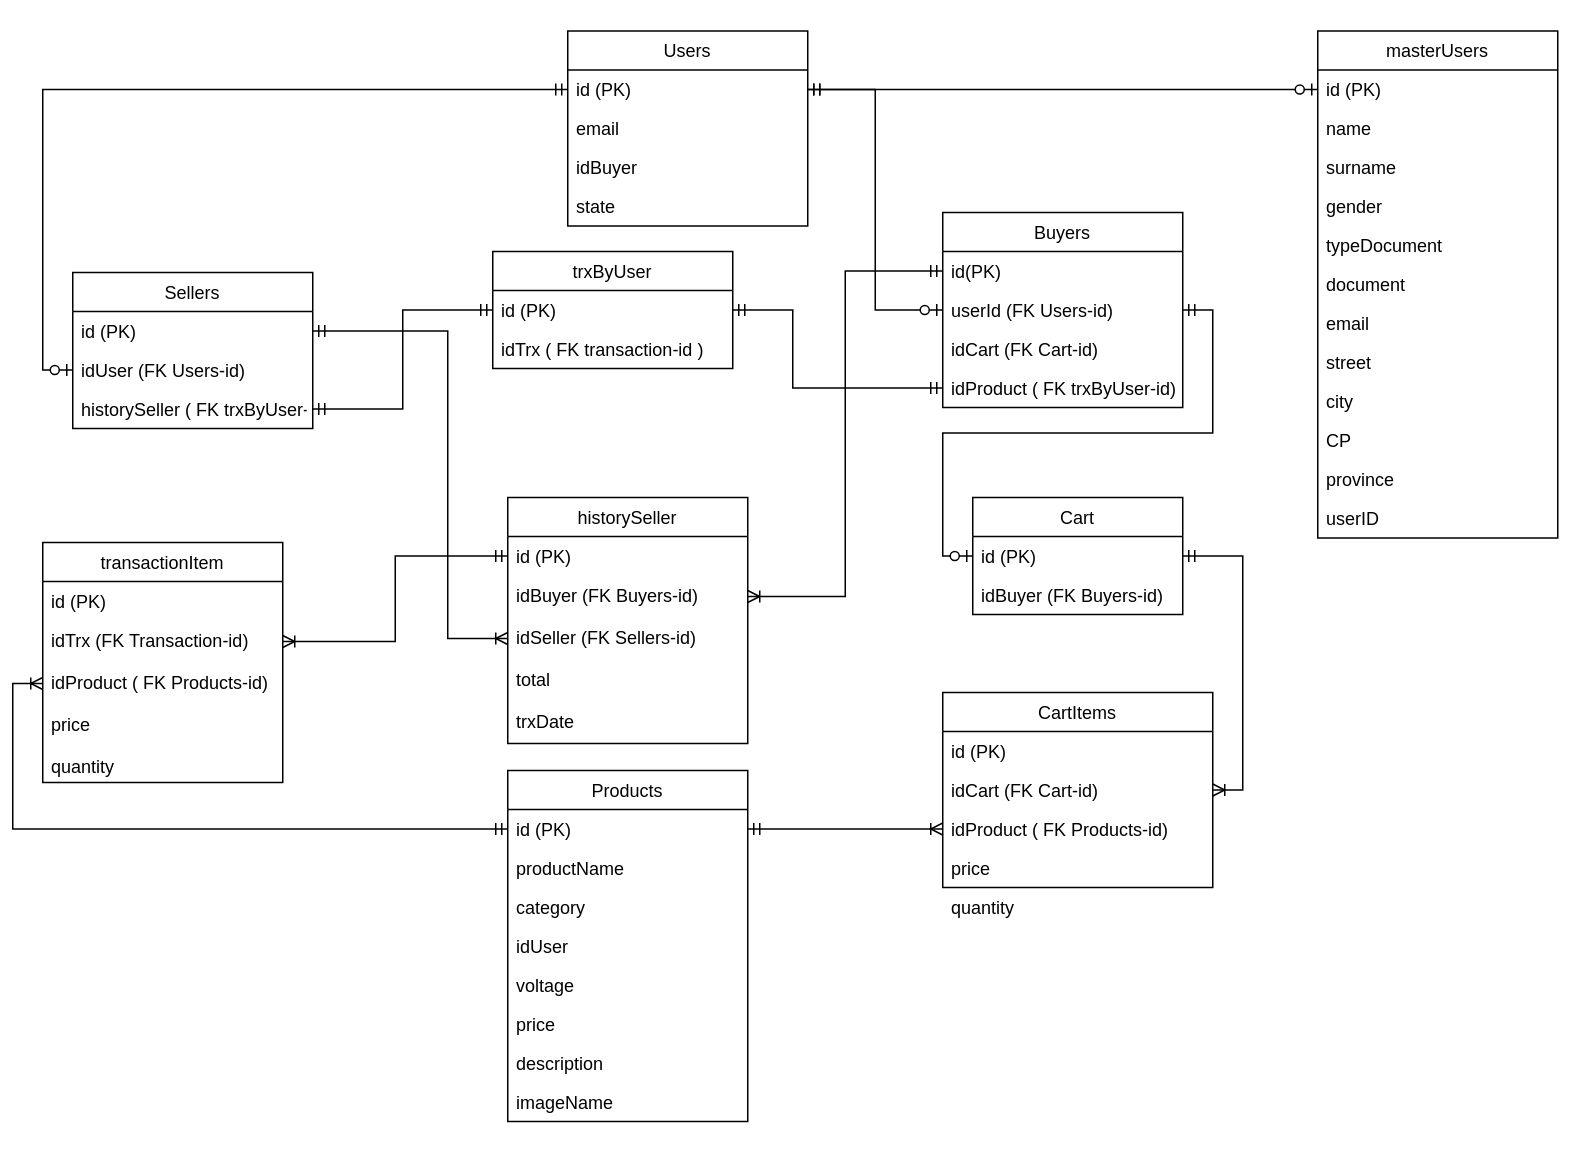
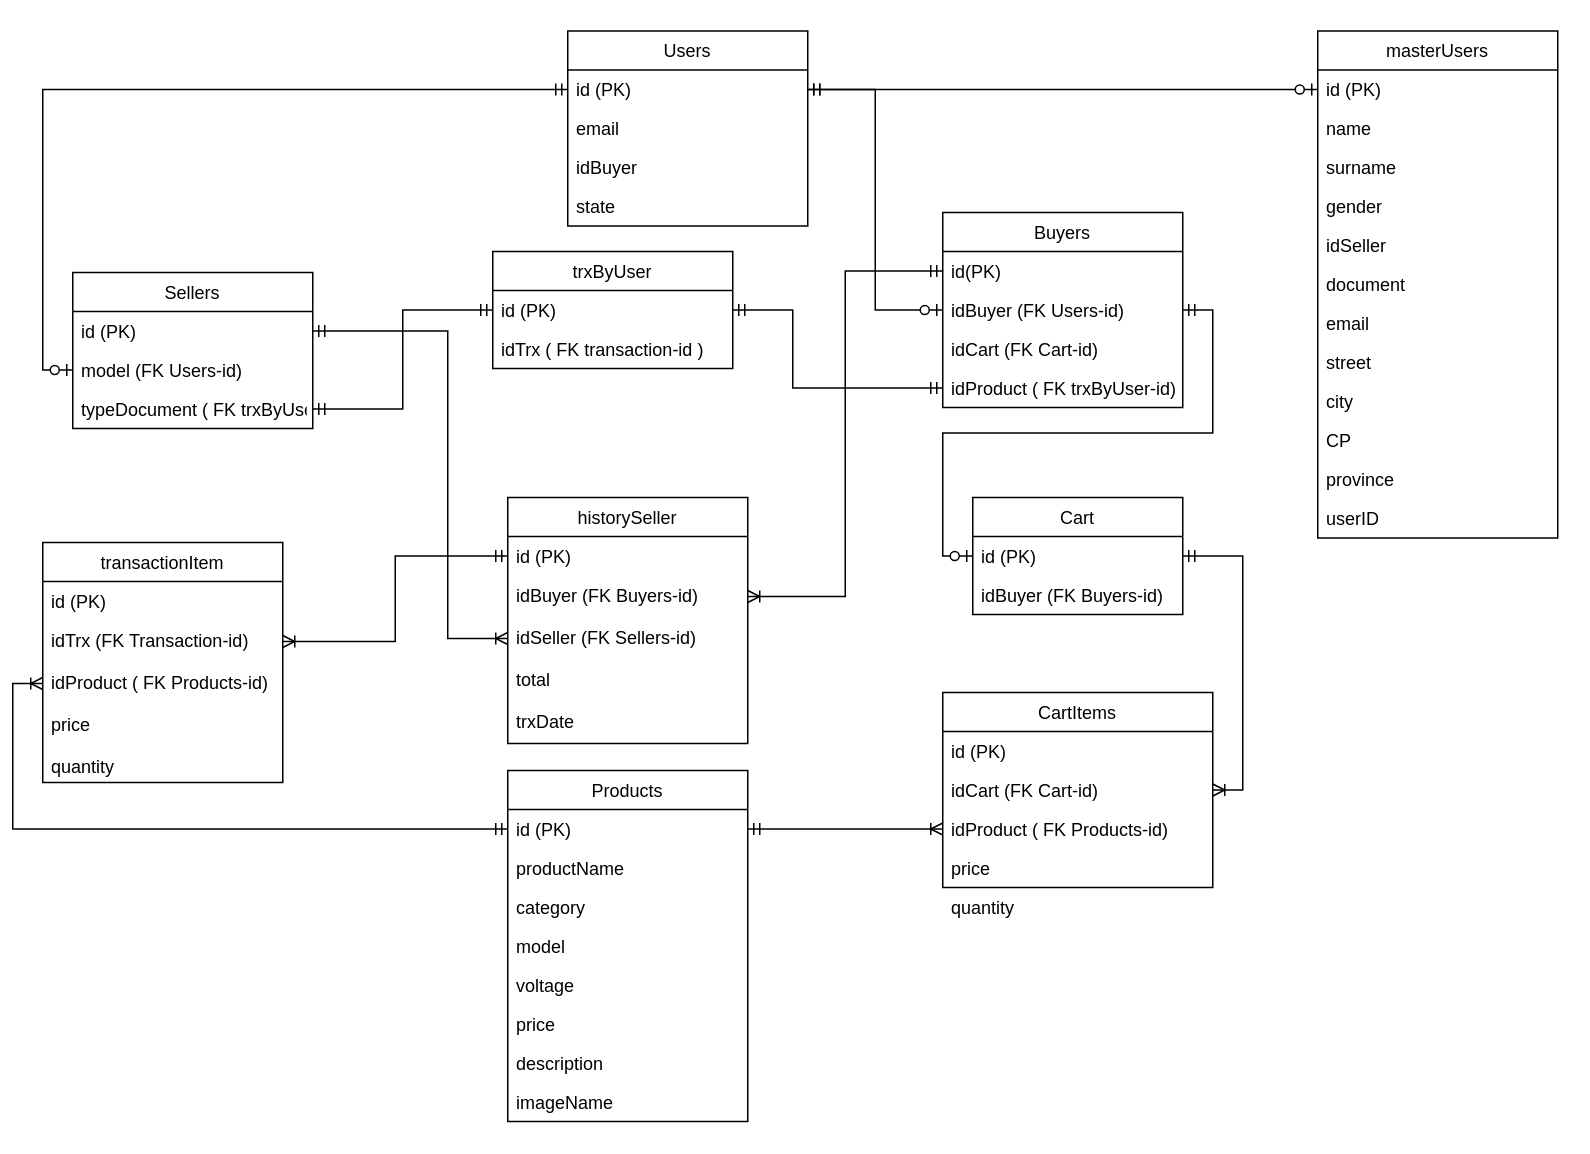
(1386, 246) -> (1359, 246)
(1045, 311) -> (1047, 311)
(172, 371) -> (167, 371)
(228, 410) -> (230, 410)
(544, 947) -> (539, 947)
